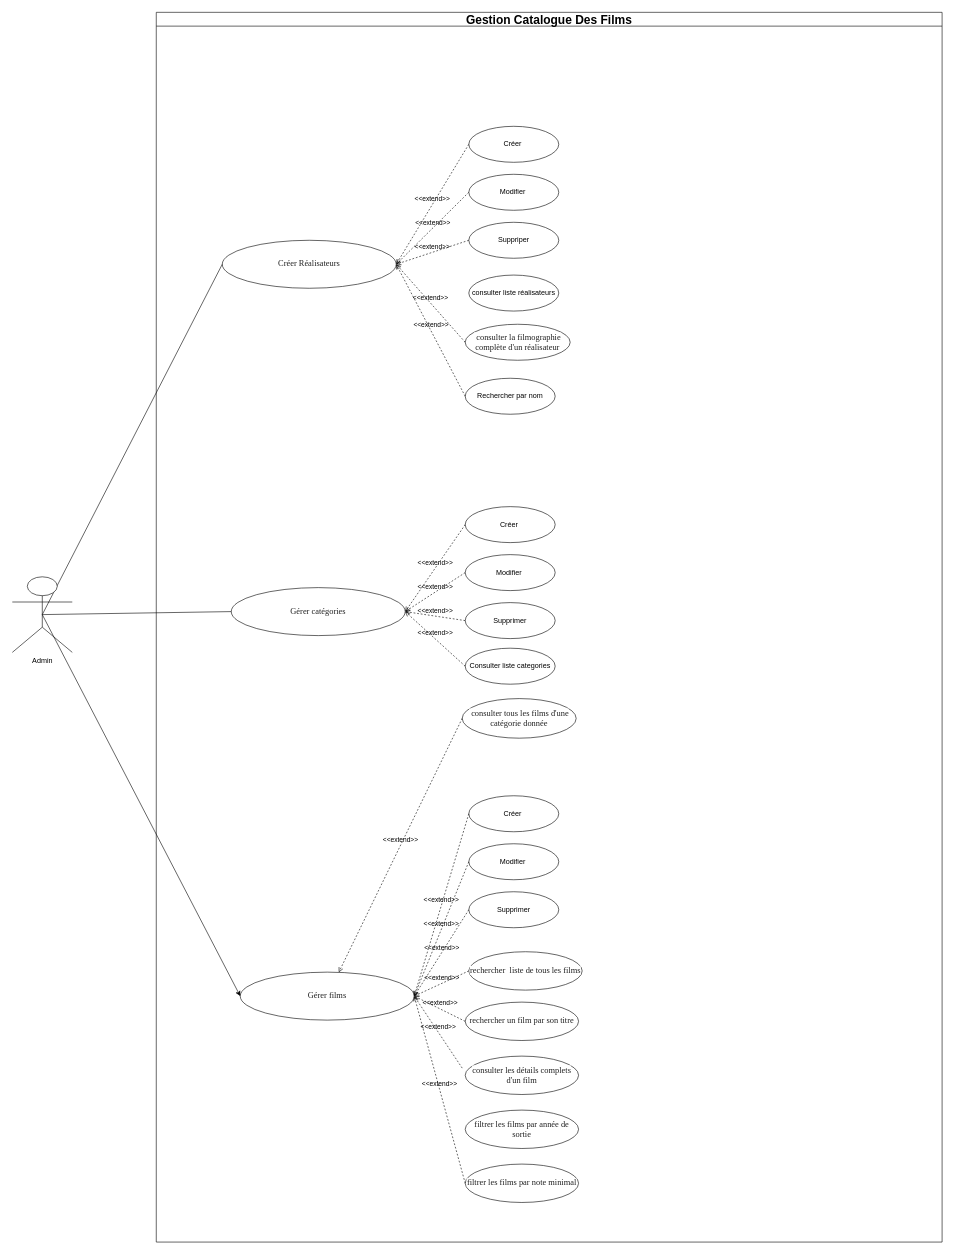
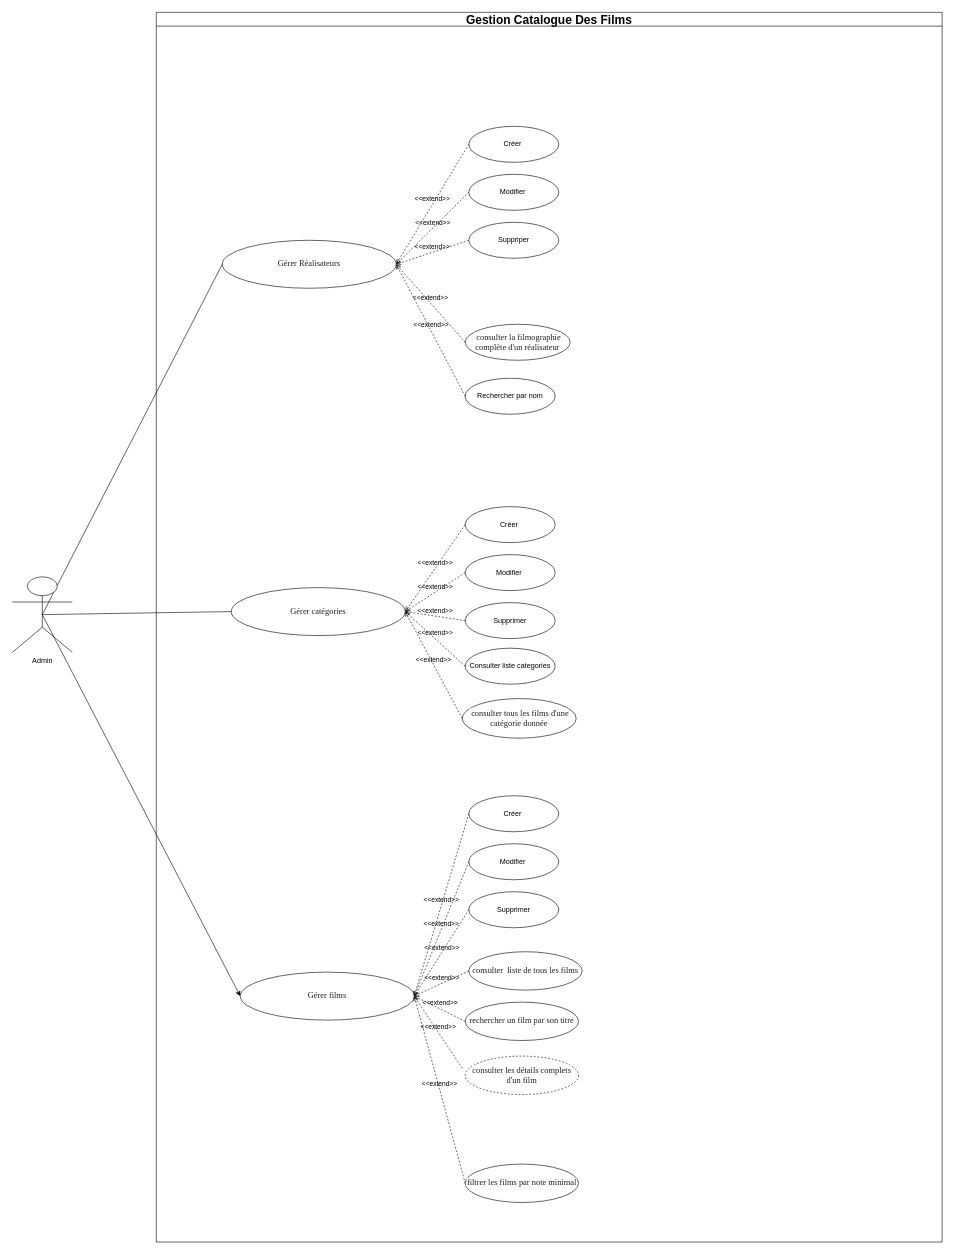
(309, 264) -> (309, 264)
(514, 293) -> none
(401, 844) -> (435, 667)
(526, 971) -> (526, 971)
(522, 1076) -> (522, 1076)
(522, 1130) -> none
